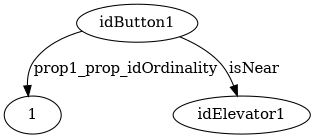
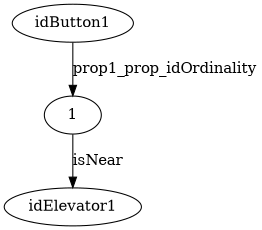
(212, 56) -> (73, 156)
